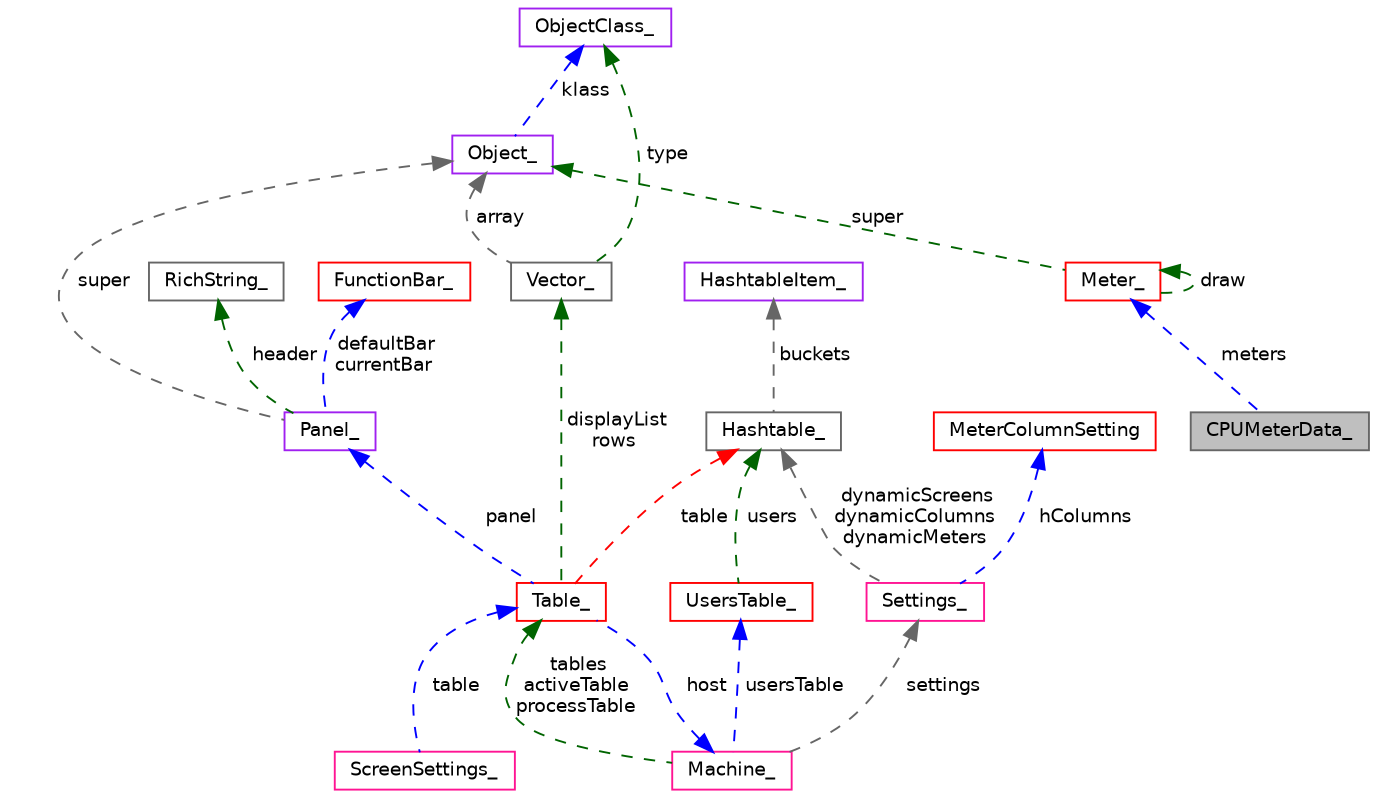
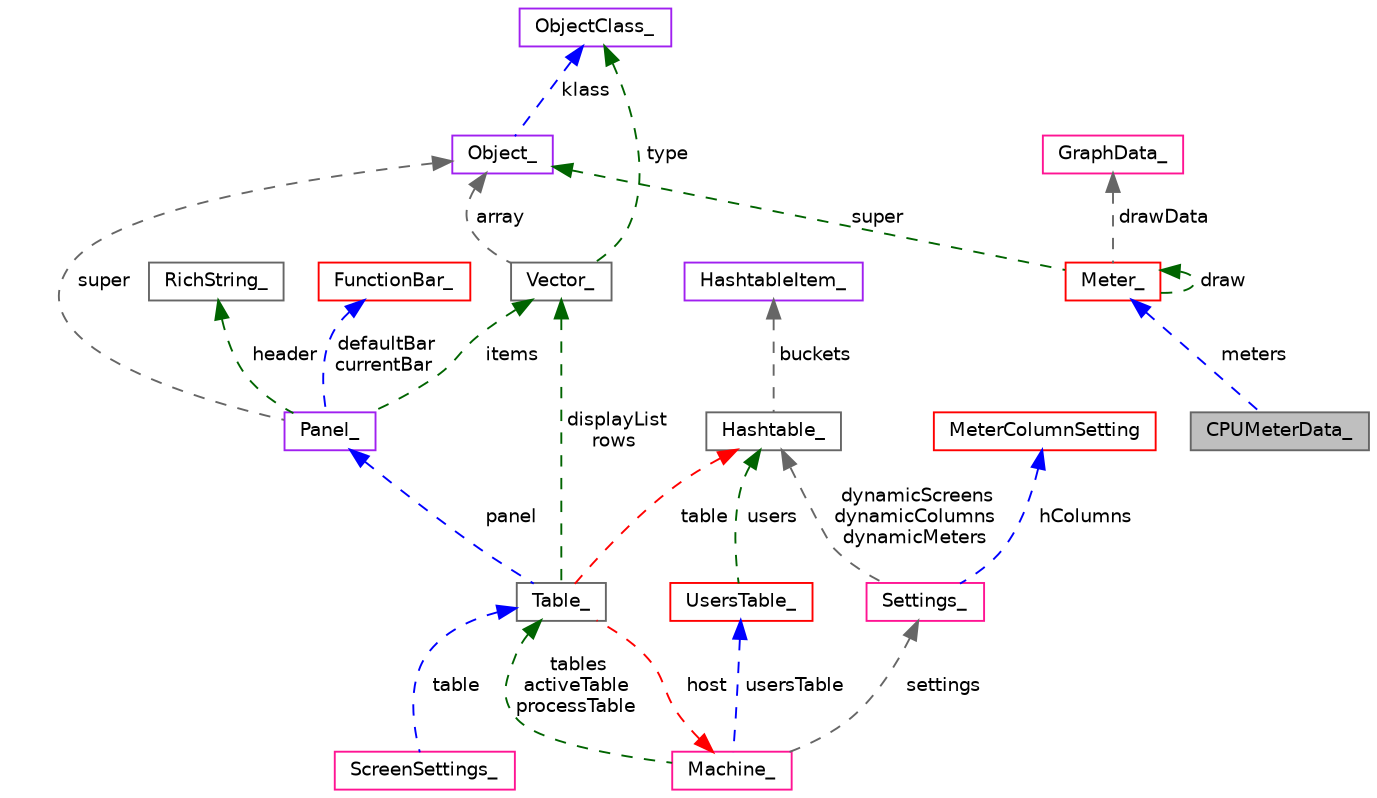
none -> (1113, 155)
none -> (447, 368)
(561, 602) -> (561, 602)
(657, 671) -> (657, 671)
